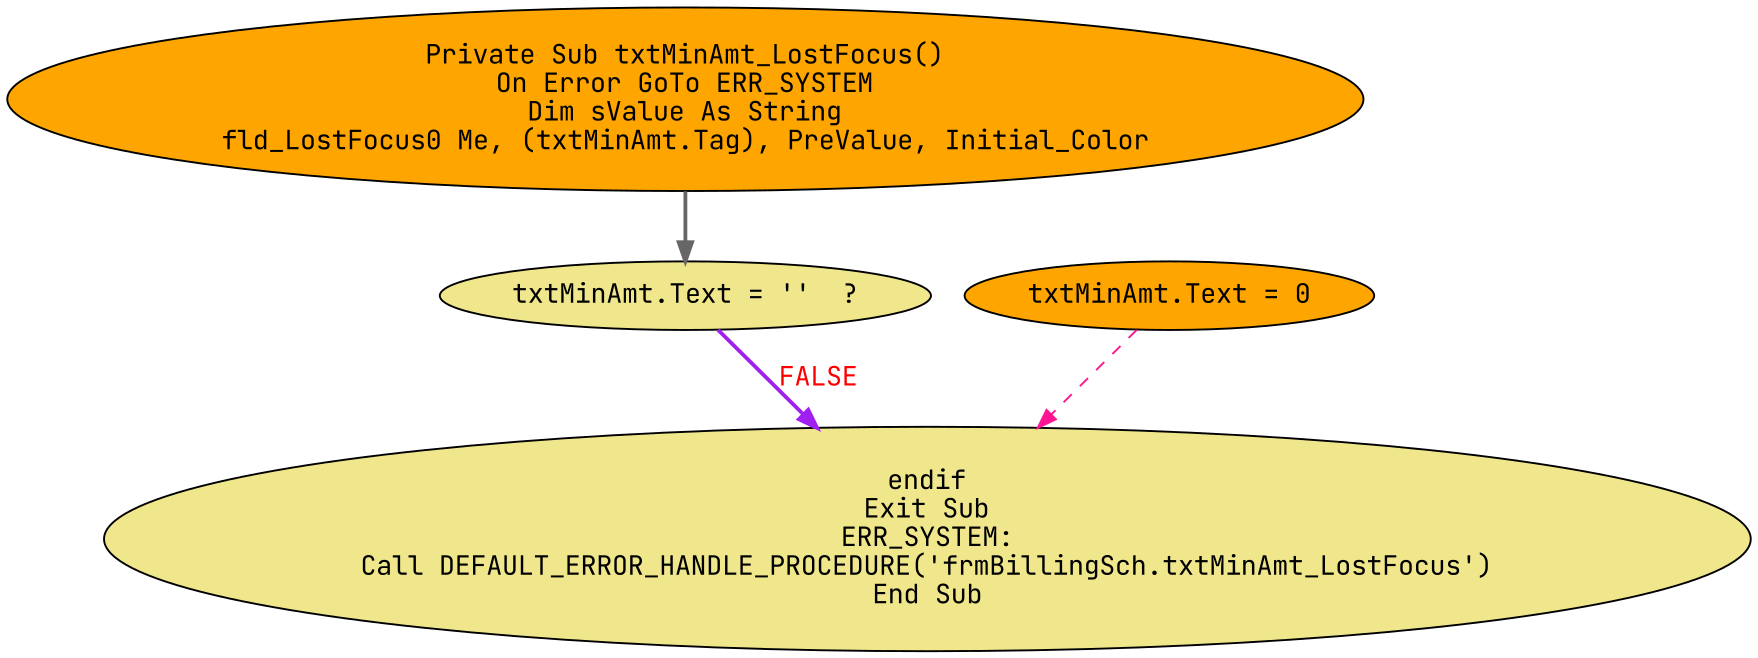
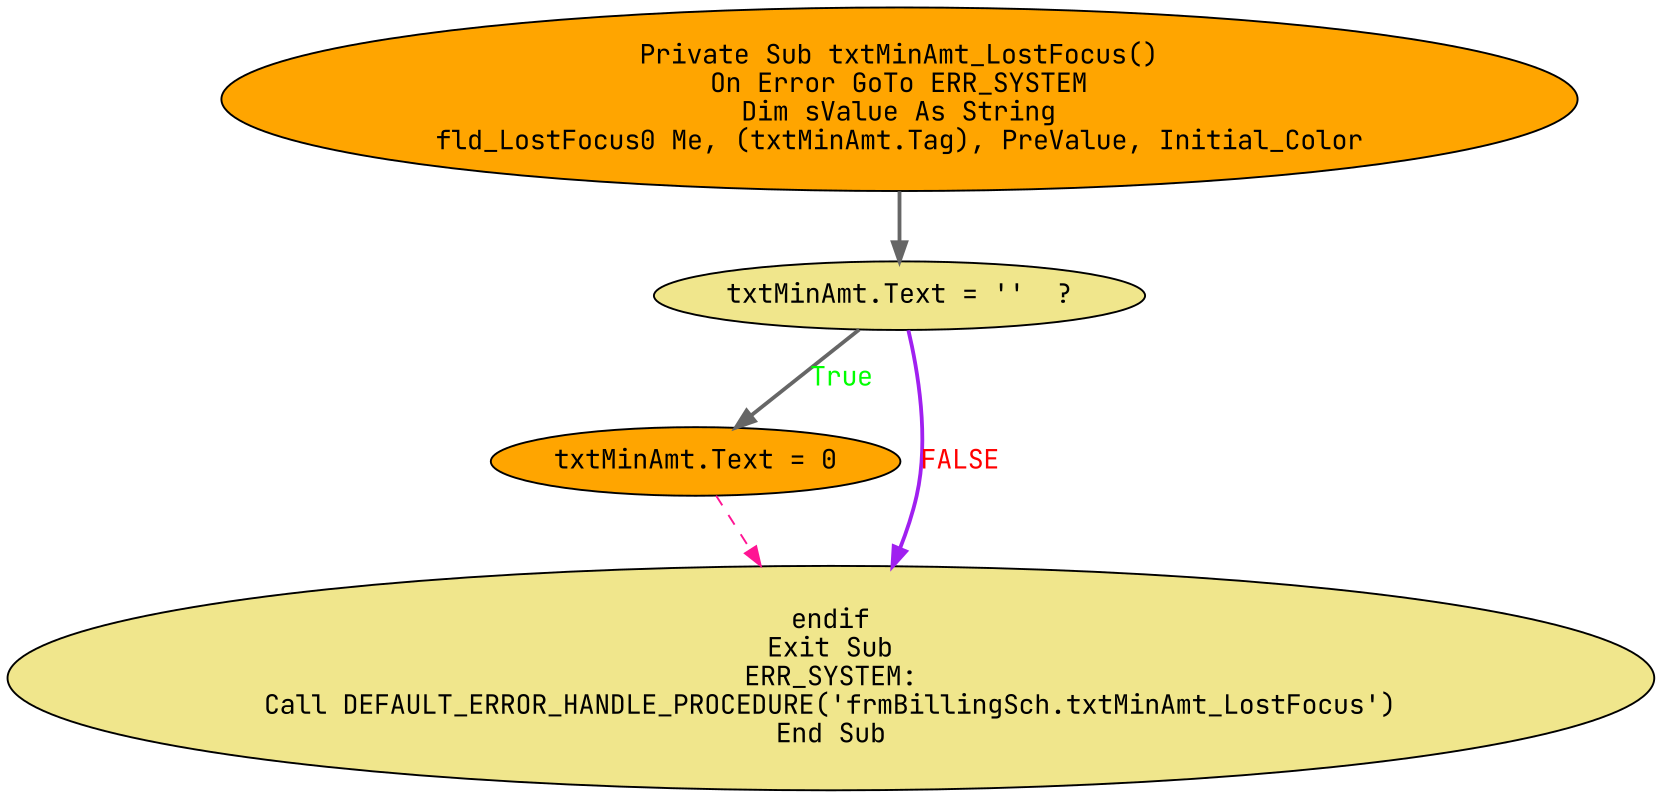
none -> (805, 373)
